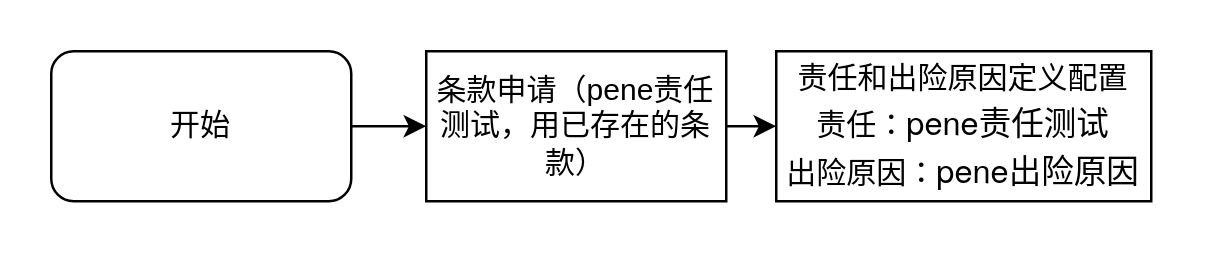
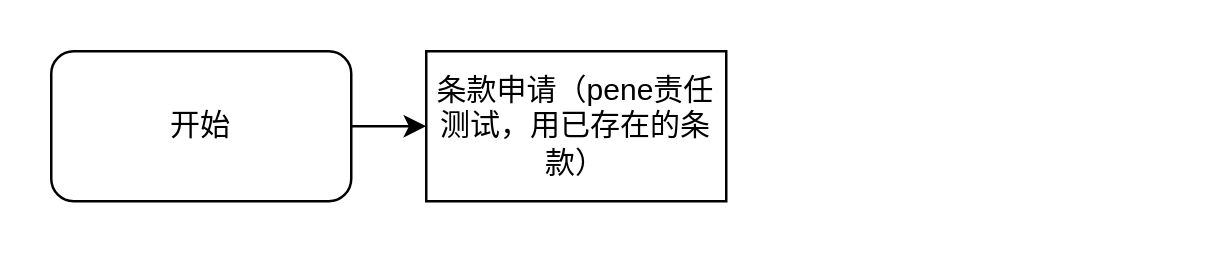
(743, 126) -> none
(964, 126) -> none
